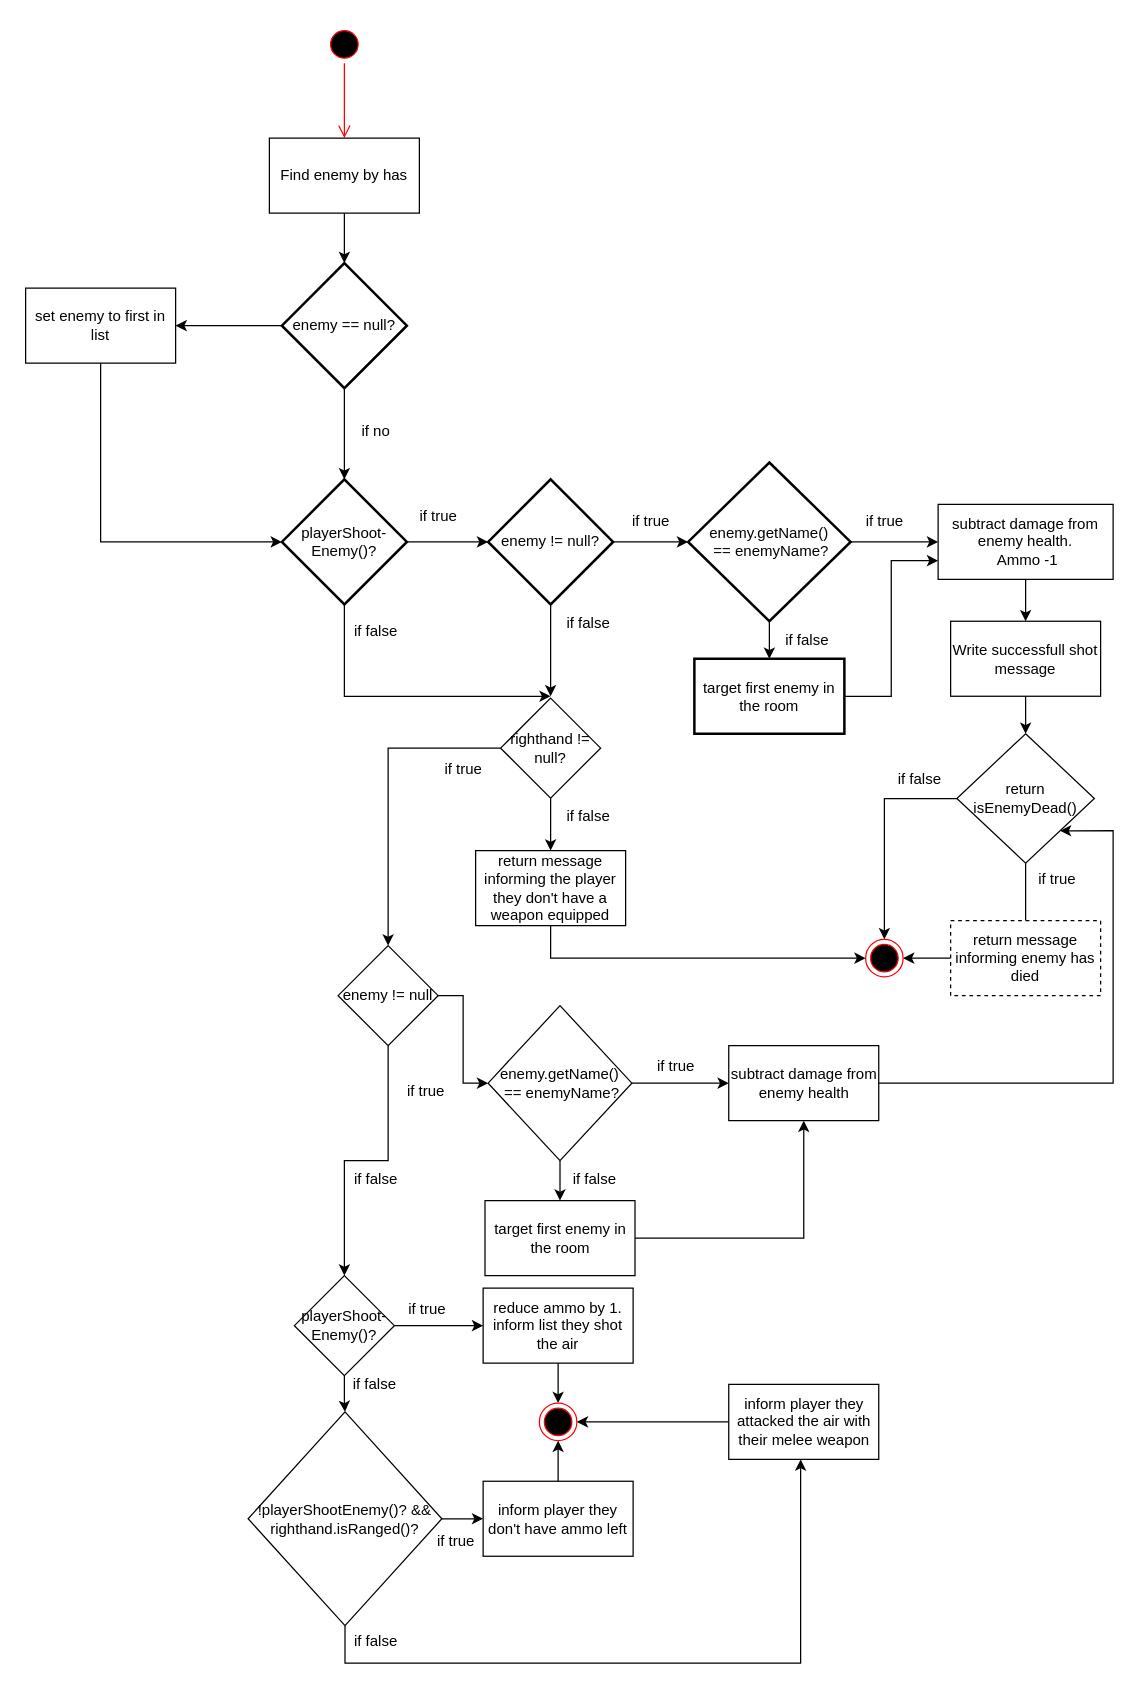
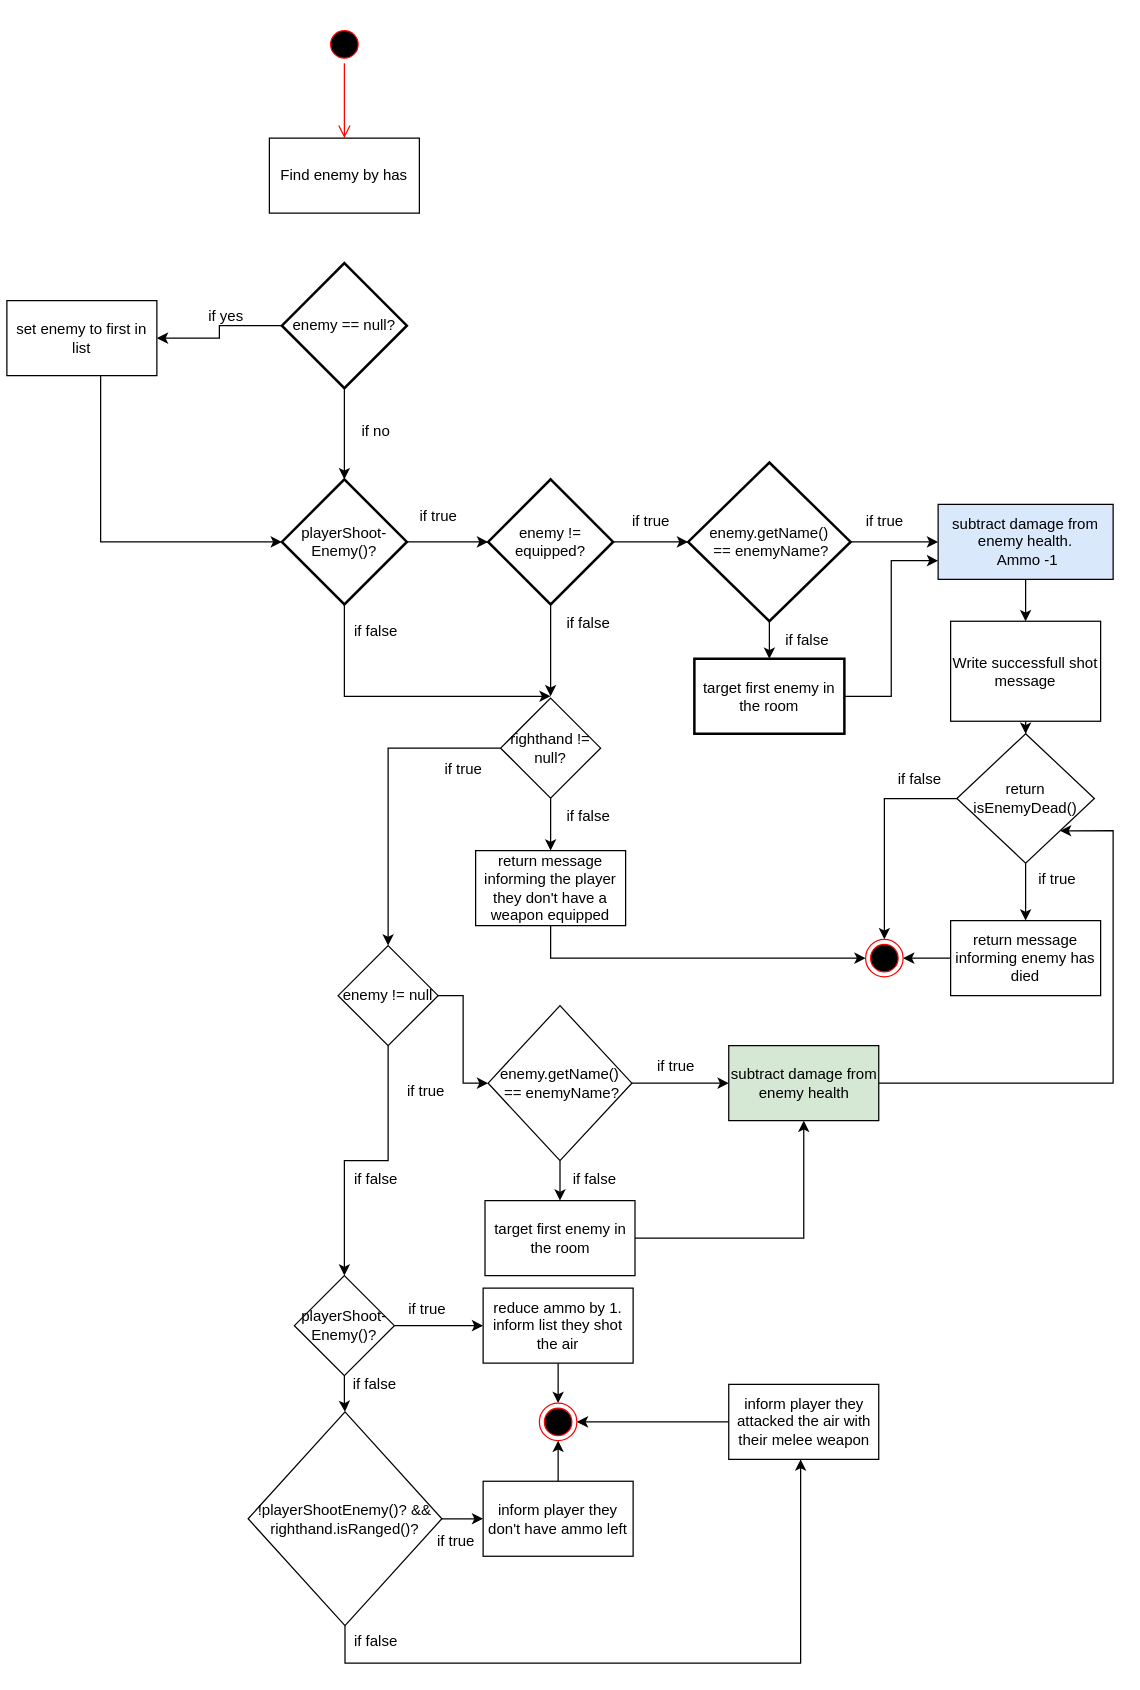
(344, 234) -> none
none -> (226, 317)
(101, 326) -> (82, 338)
(551, 542) -> (551, 542)
(1026, 542) -> (1026, 542)
(1026, 659) -> (1026, 671)
(1026, 914) -> (1026, 910)
(1026, 958) -> (1026, 958)
(804, 1083) -> (804, 1083)
